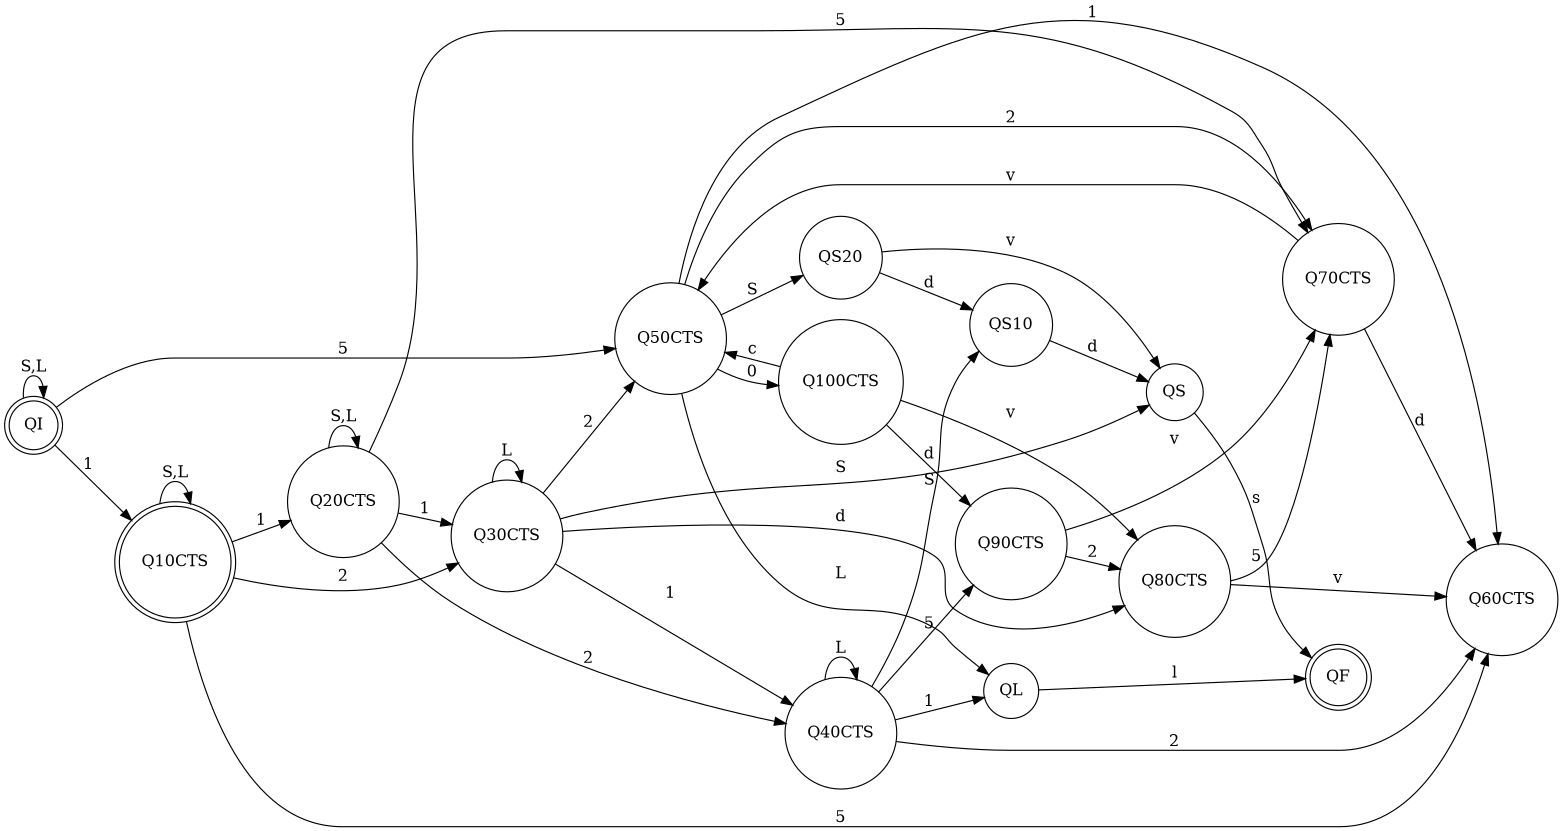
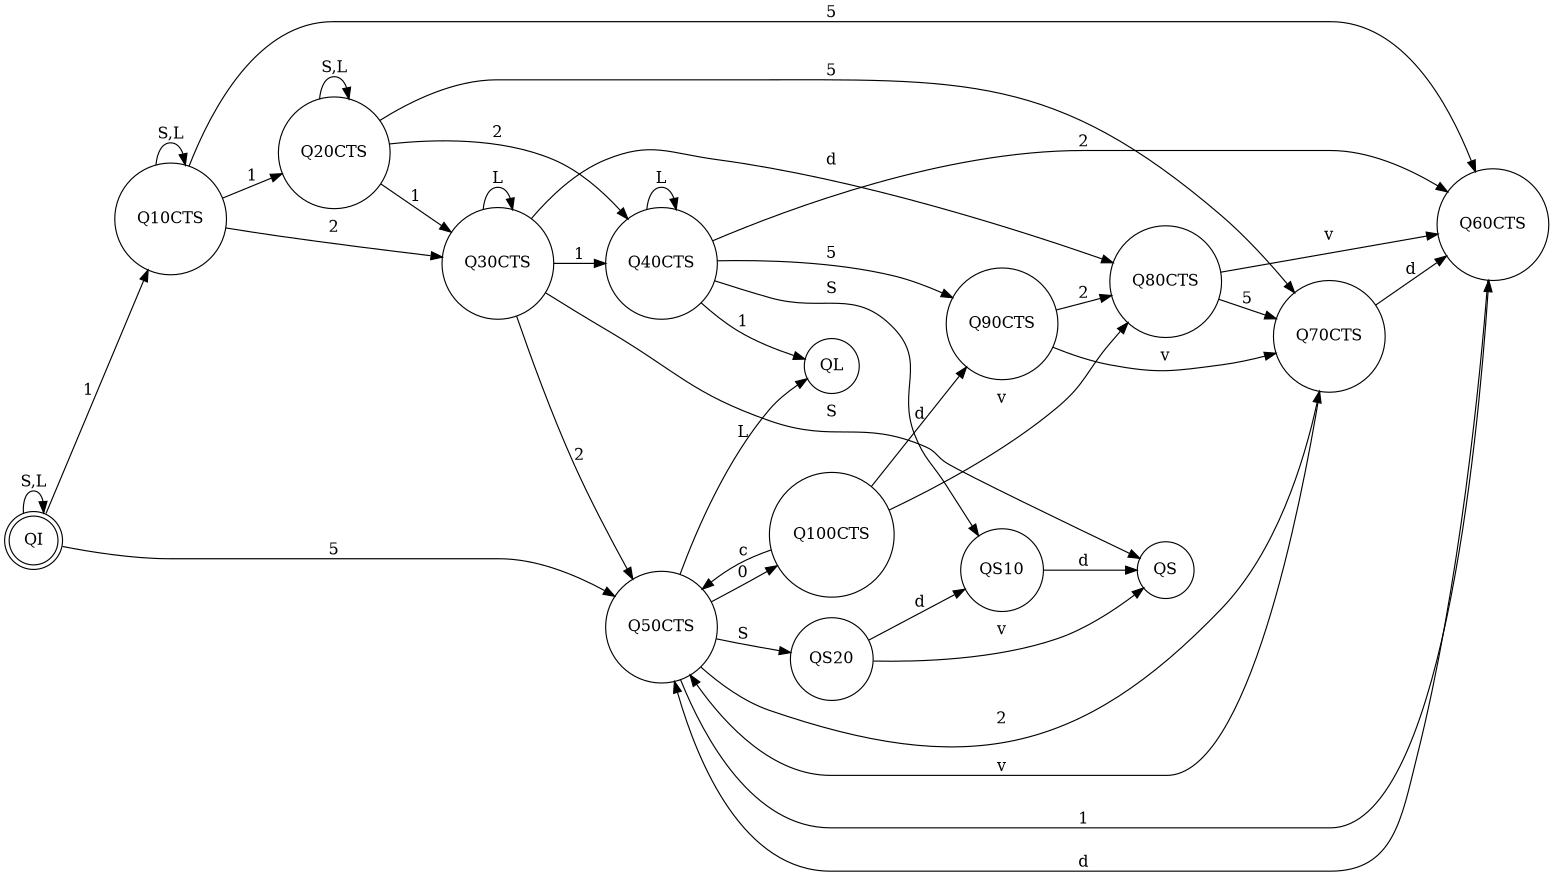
(175, 562) -> (171, 219)
(1338, 677) -> none
none -> (1275, 871)
